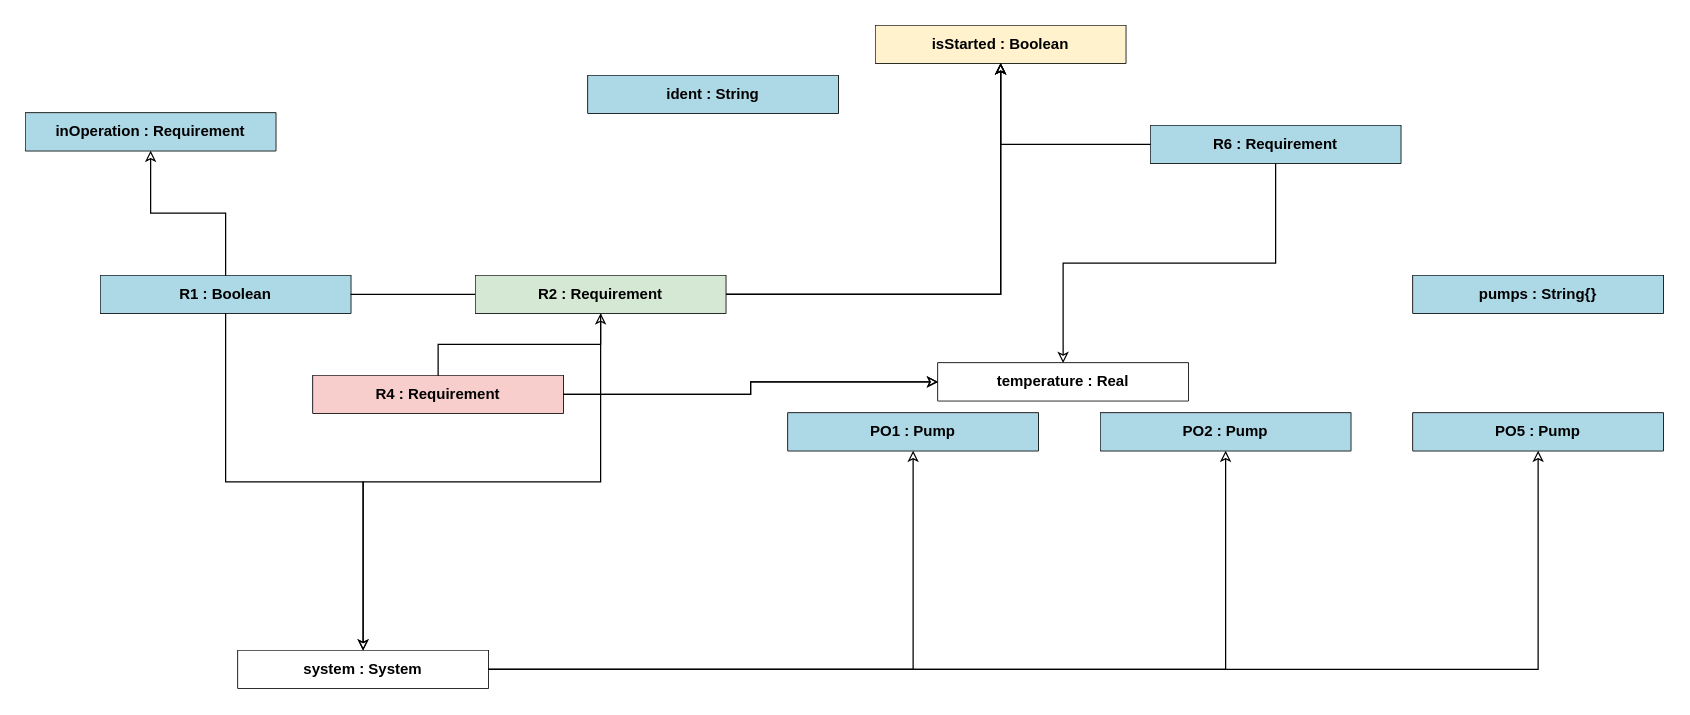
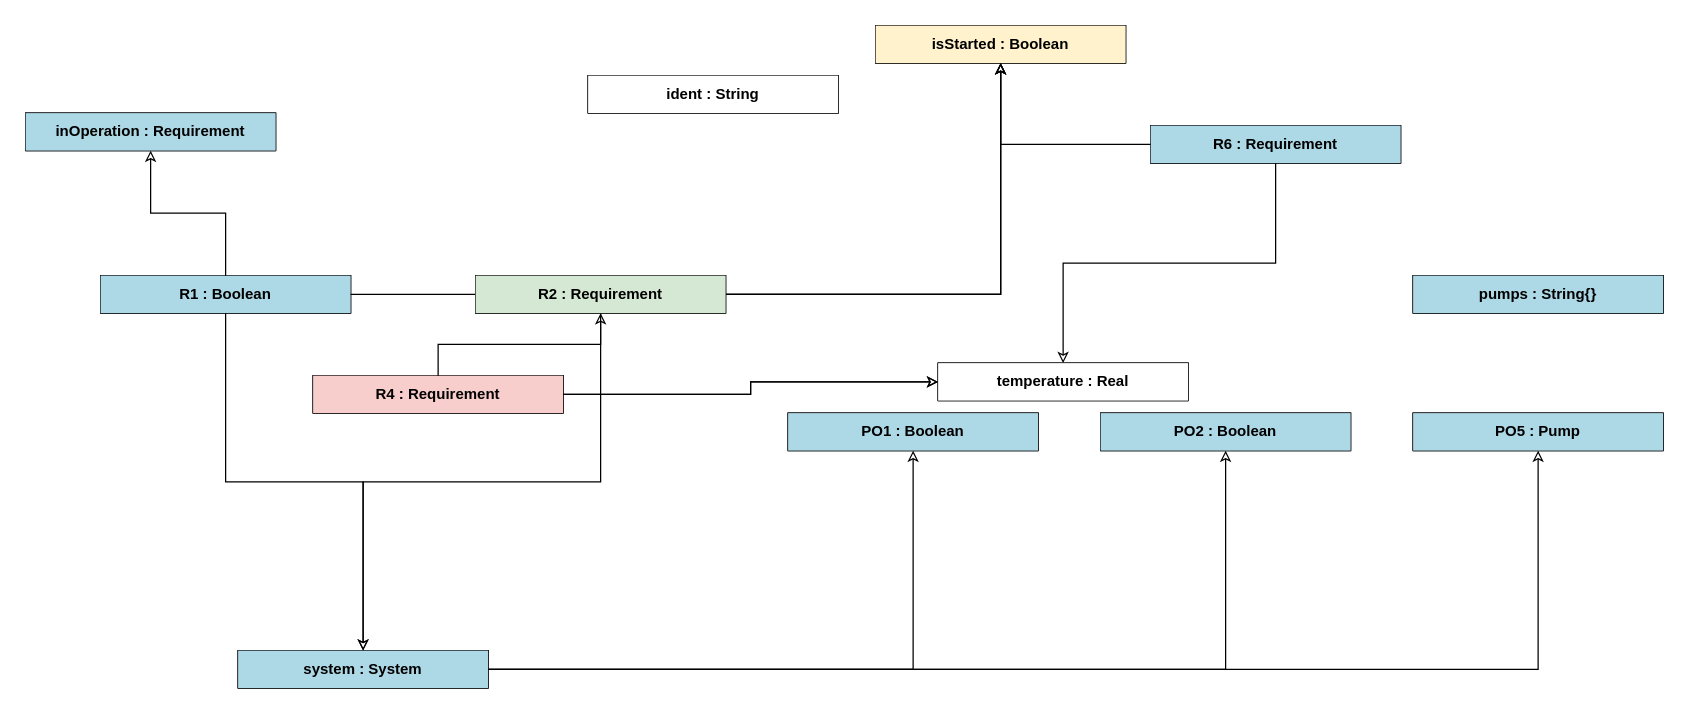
(713, 94) -> (713, 94)
(913, 432) -> (913, 432)
(1226, 432) -> (1226, 432)
(363, 669) -> (363, 669)
